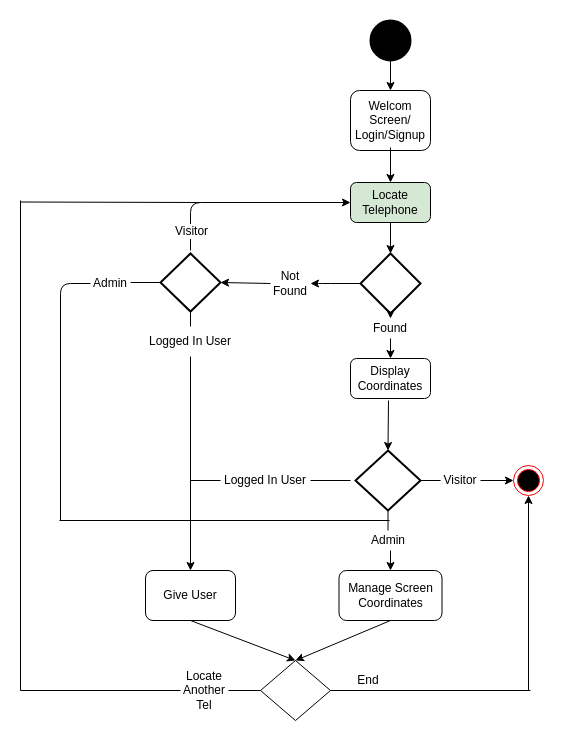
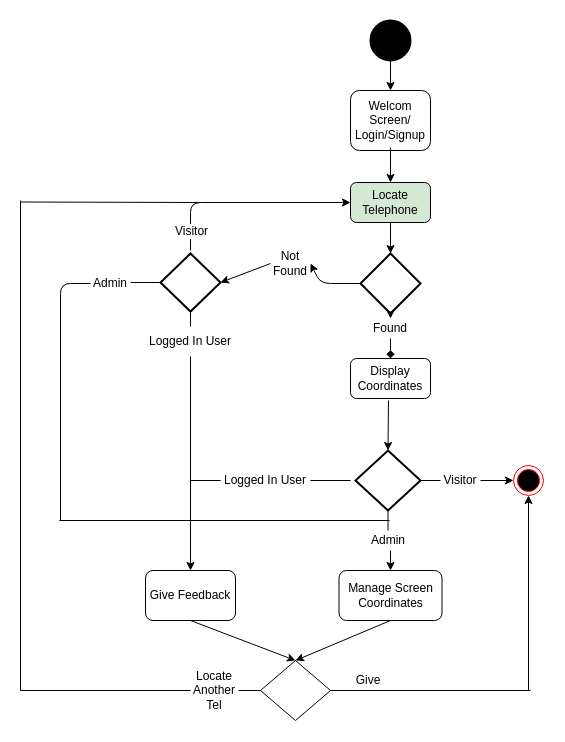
(291, 284) -> (291, 264)
(391, 350) -> (391, 350)
(191, 596) -> (191, 596)
(369, 681) -> (369, 681)
(205, 691) -> (215, 691)
